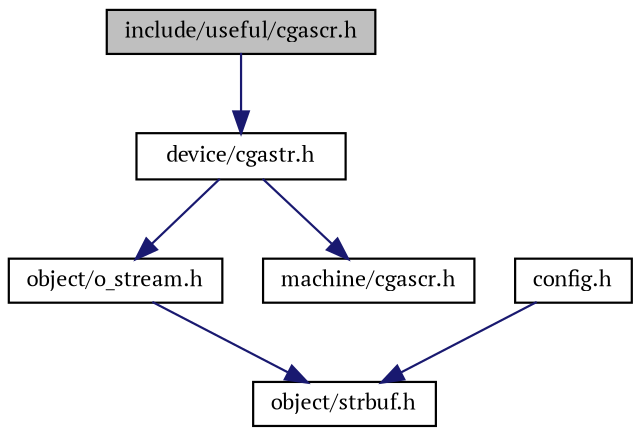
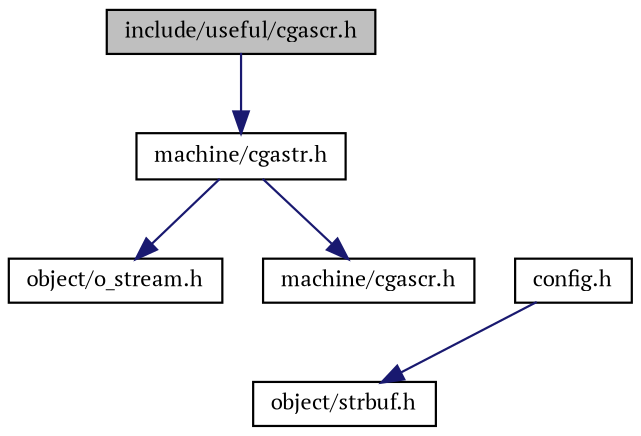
(241, 156) -> (241, 156)
(220, 337) -> none
